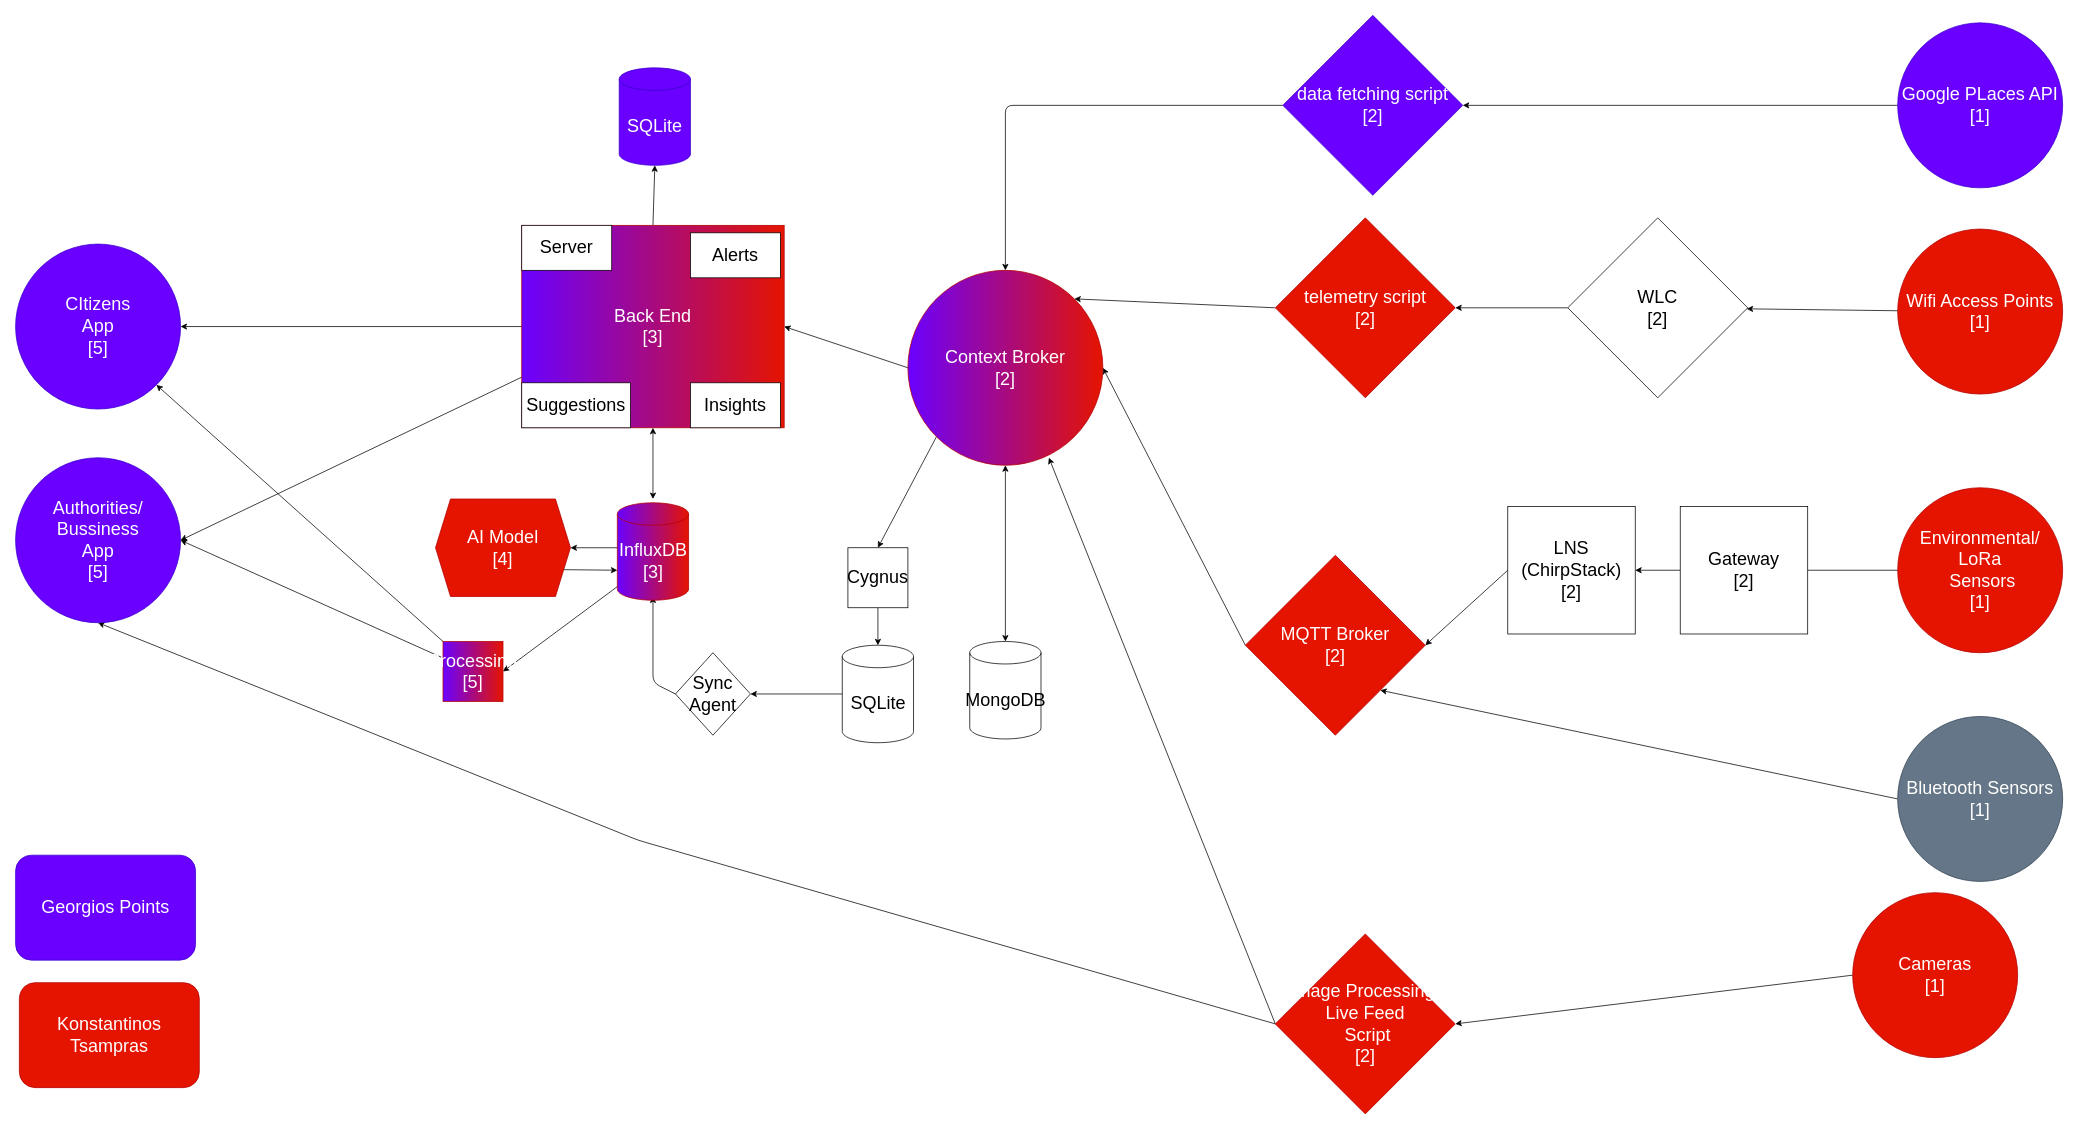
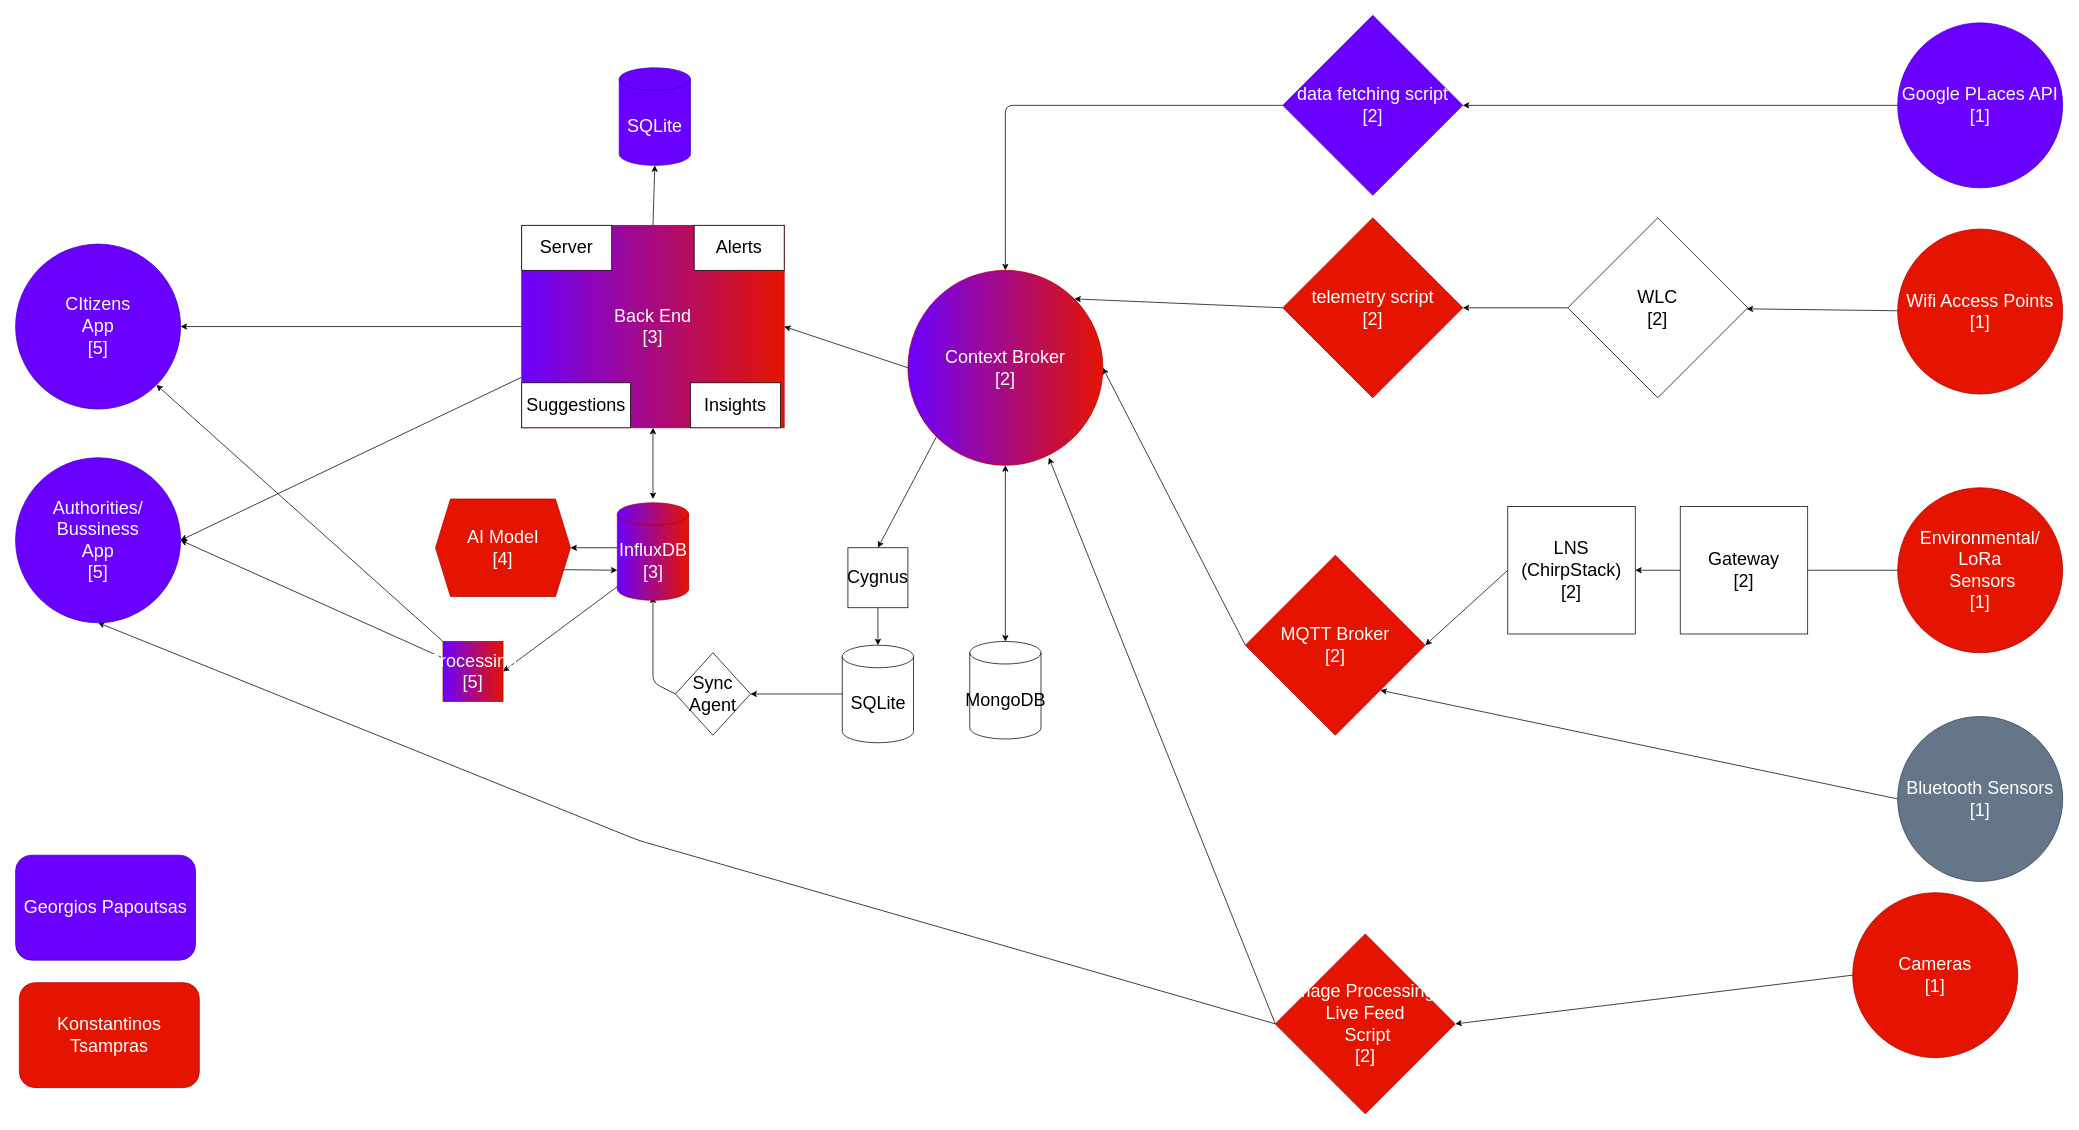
(735, 255) -> (739, 248)
(1365, 308) -> (1373, 308)
(105, 908) -> (105, 908)
